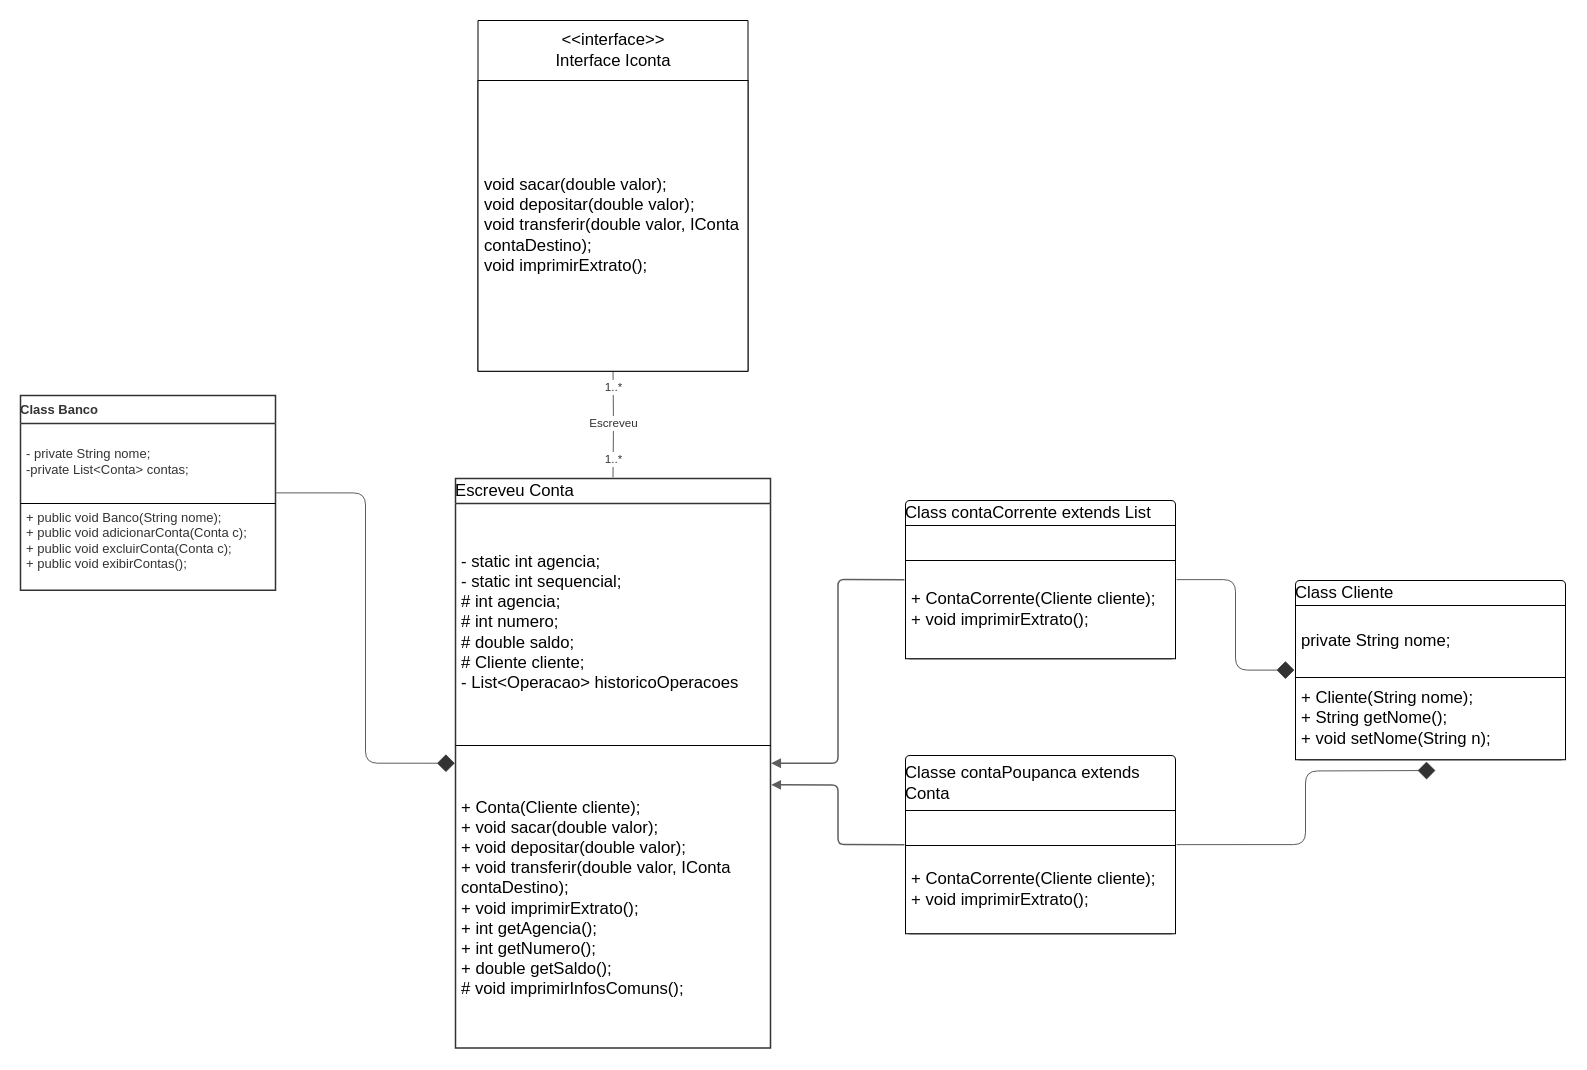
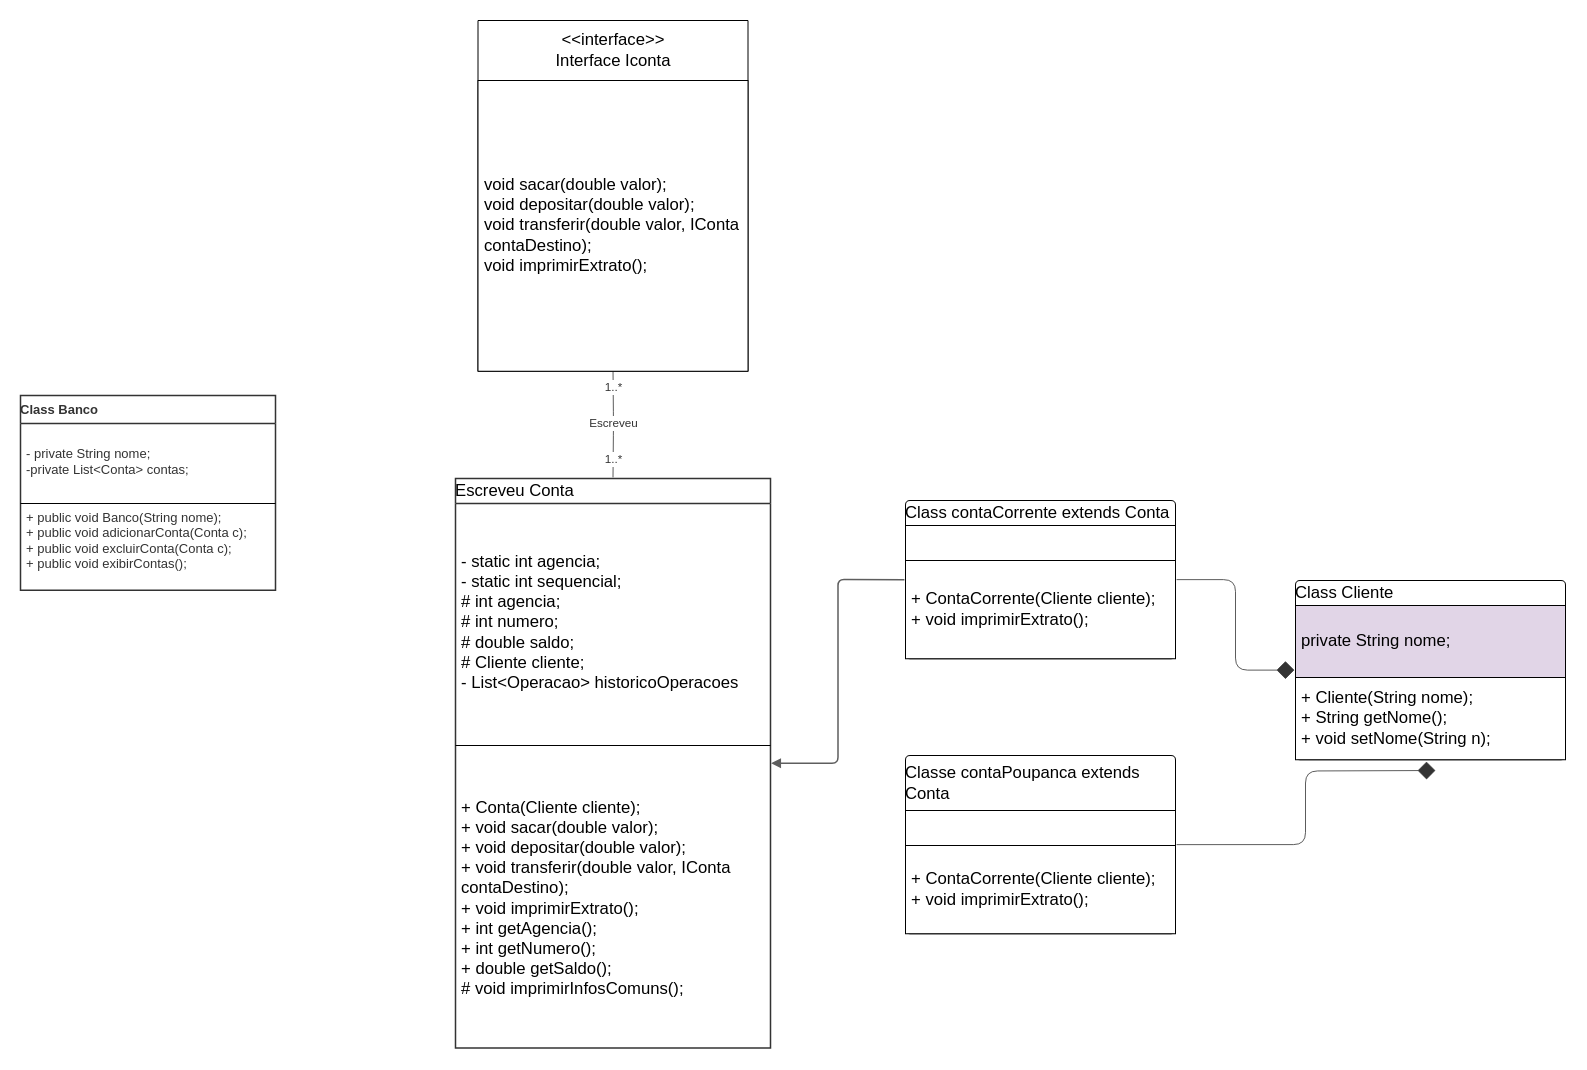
(1042, 514) -> (1042, 514)
(1431, 642) -> (1431, 642)
(366, 658) -> none
(838, 819) -> none
